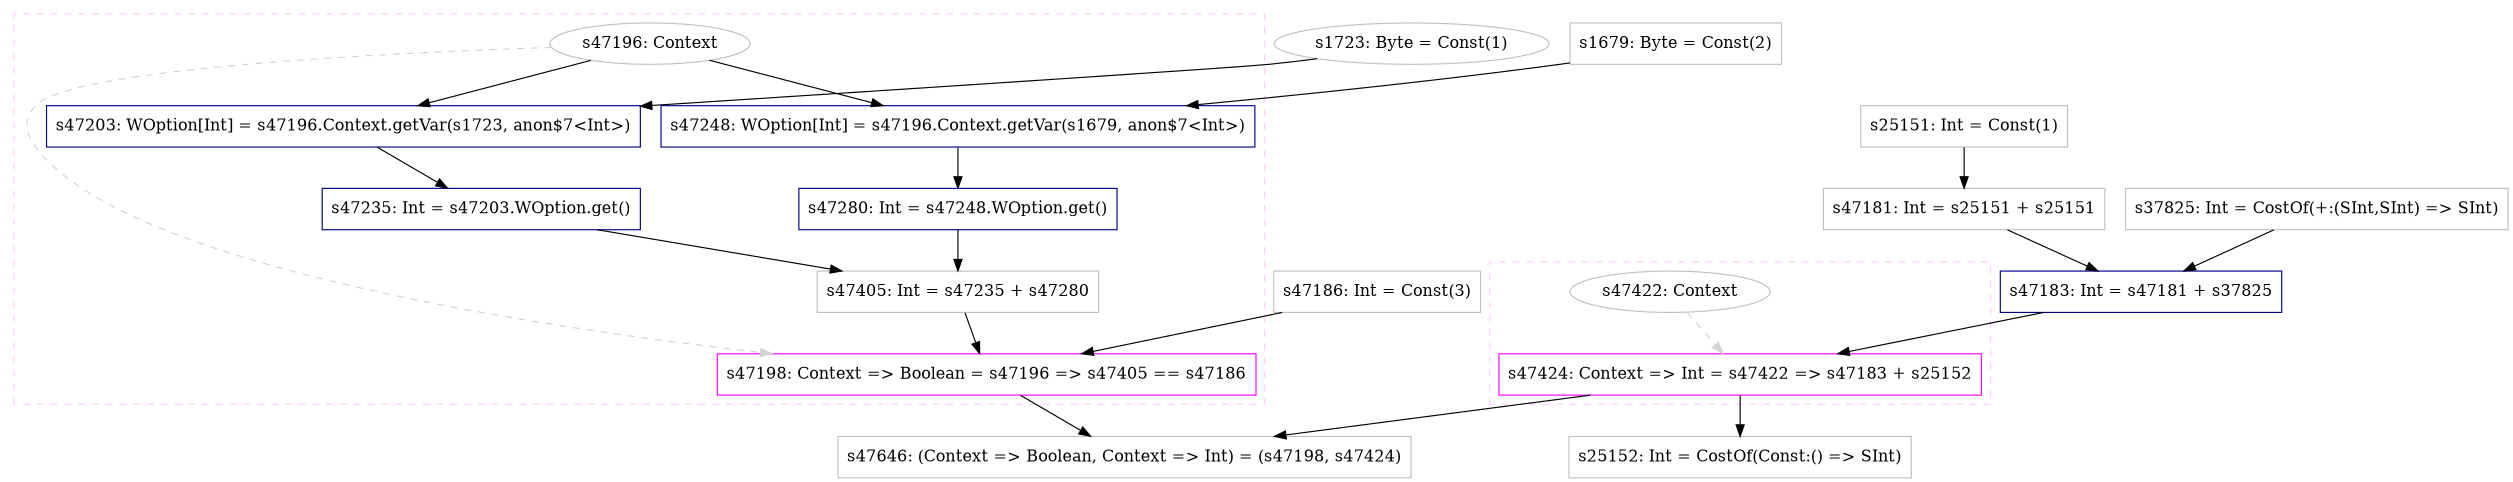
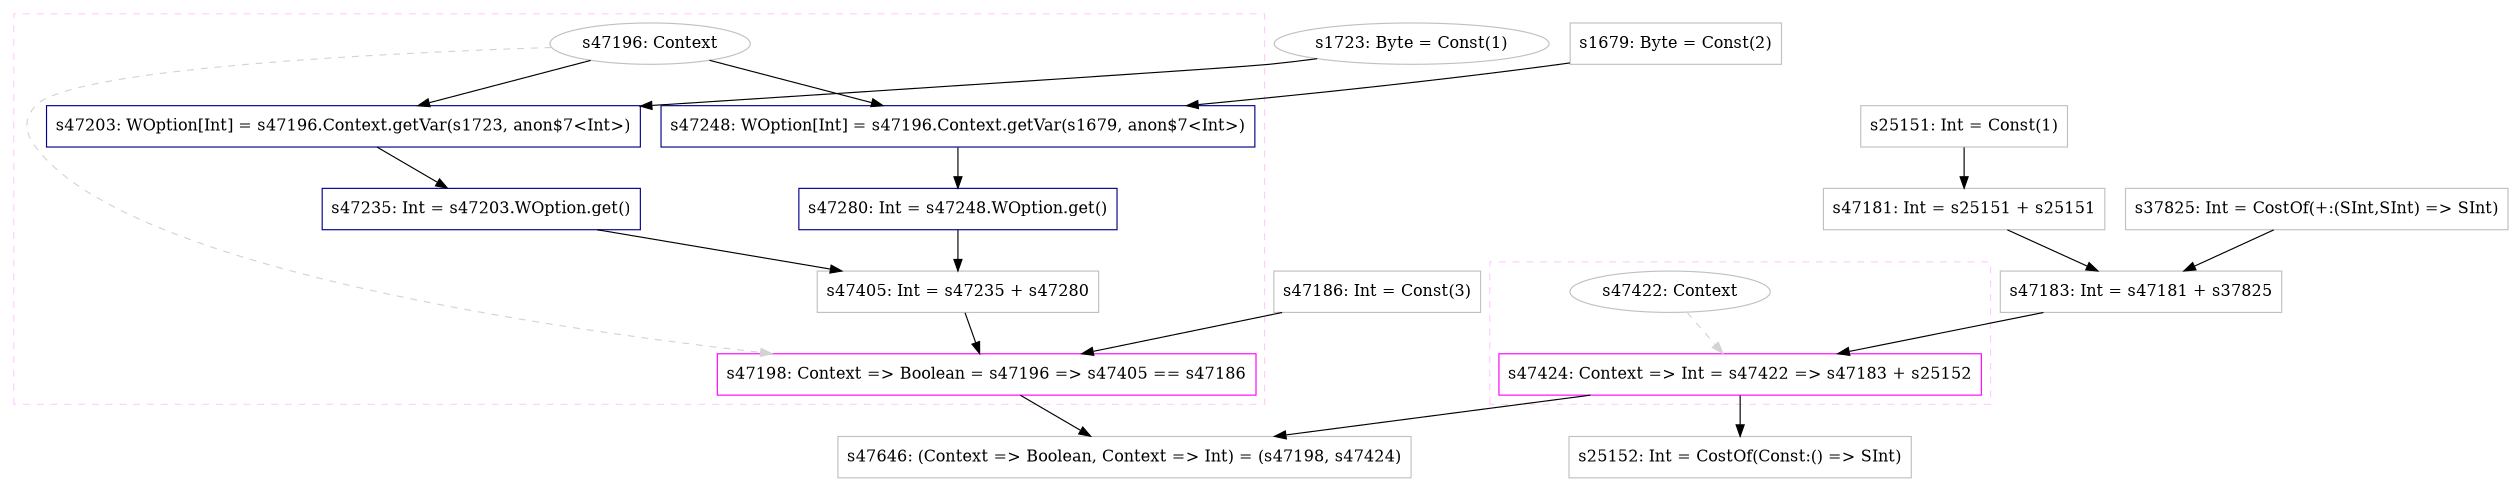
(2141, 292) -> (2141, 292)
